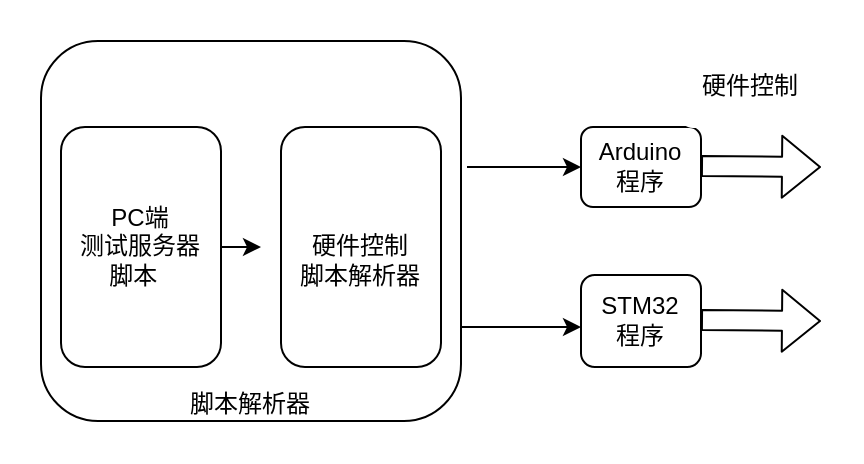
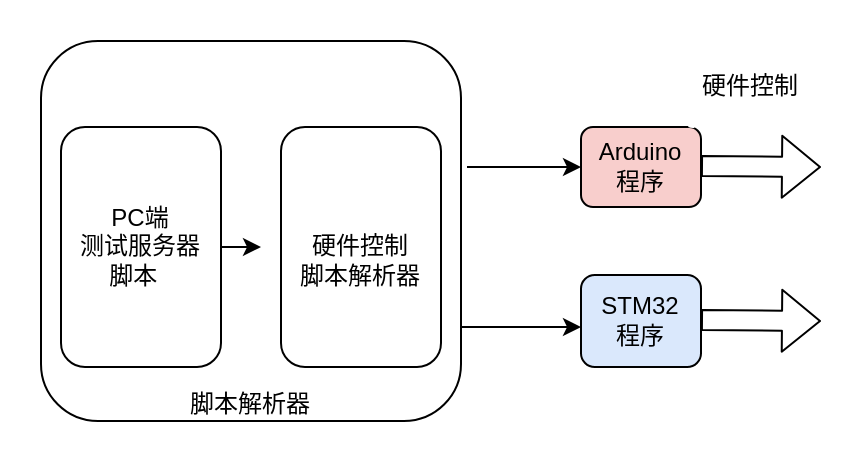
(751, 87) -> (751, 87)
(641, 167) -> (641, 167)
(641, 321) -> (641, 321)
